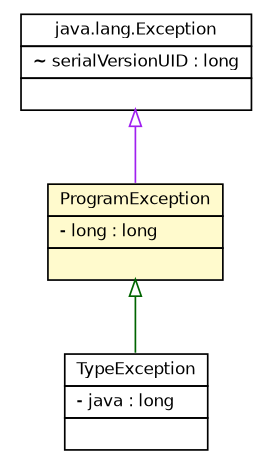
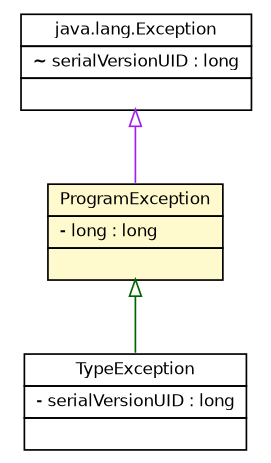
(125, 401) -> (135, 401)
